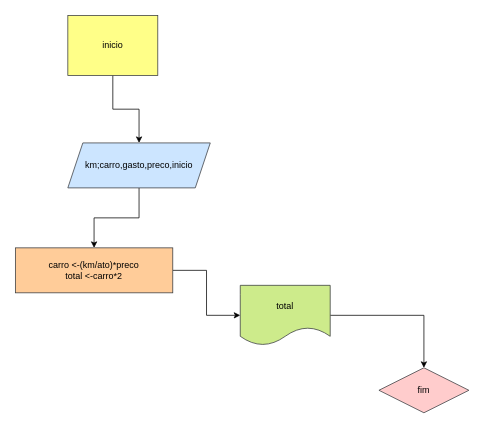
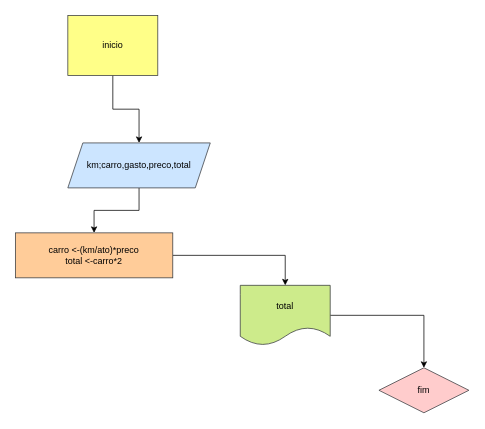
(139, 165) -> (139, 165)
(94, 270) -> (94, 255)
